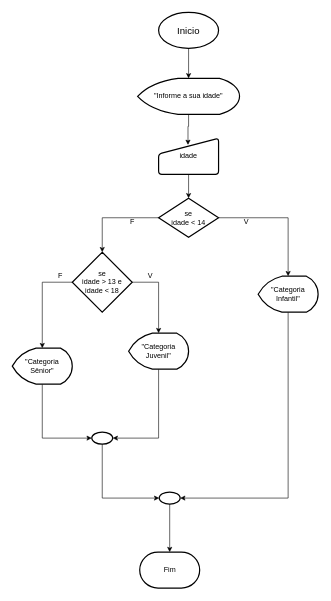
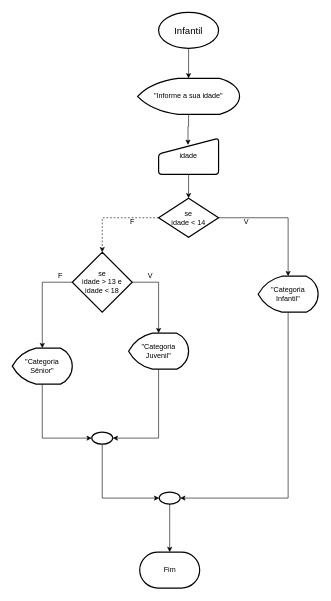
(189, 30) -> (189, 30)
(115, 218) -> (115, 218)
